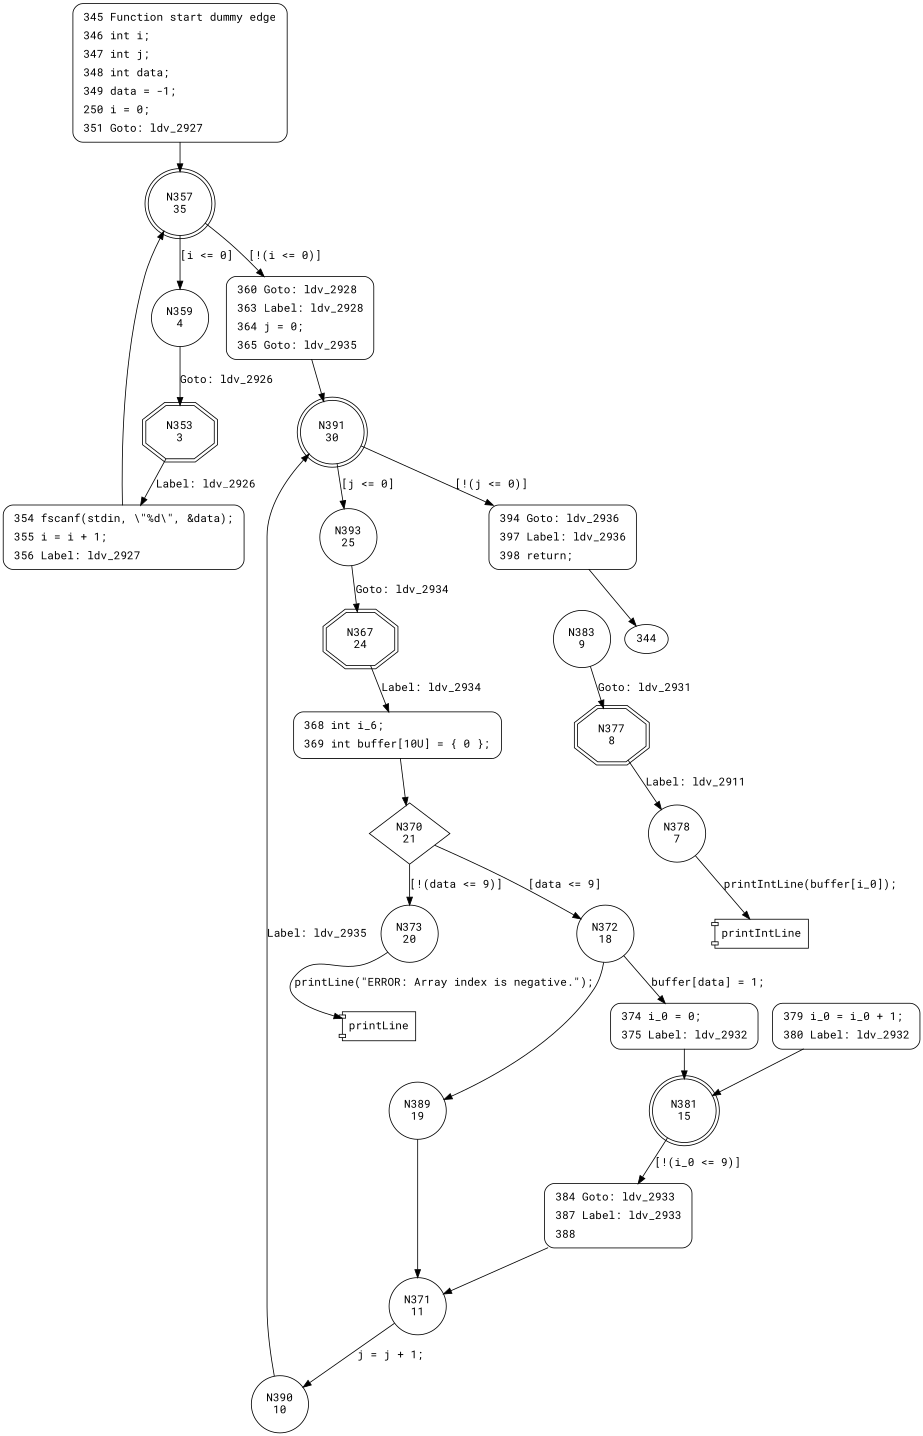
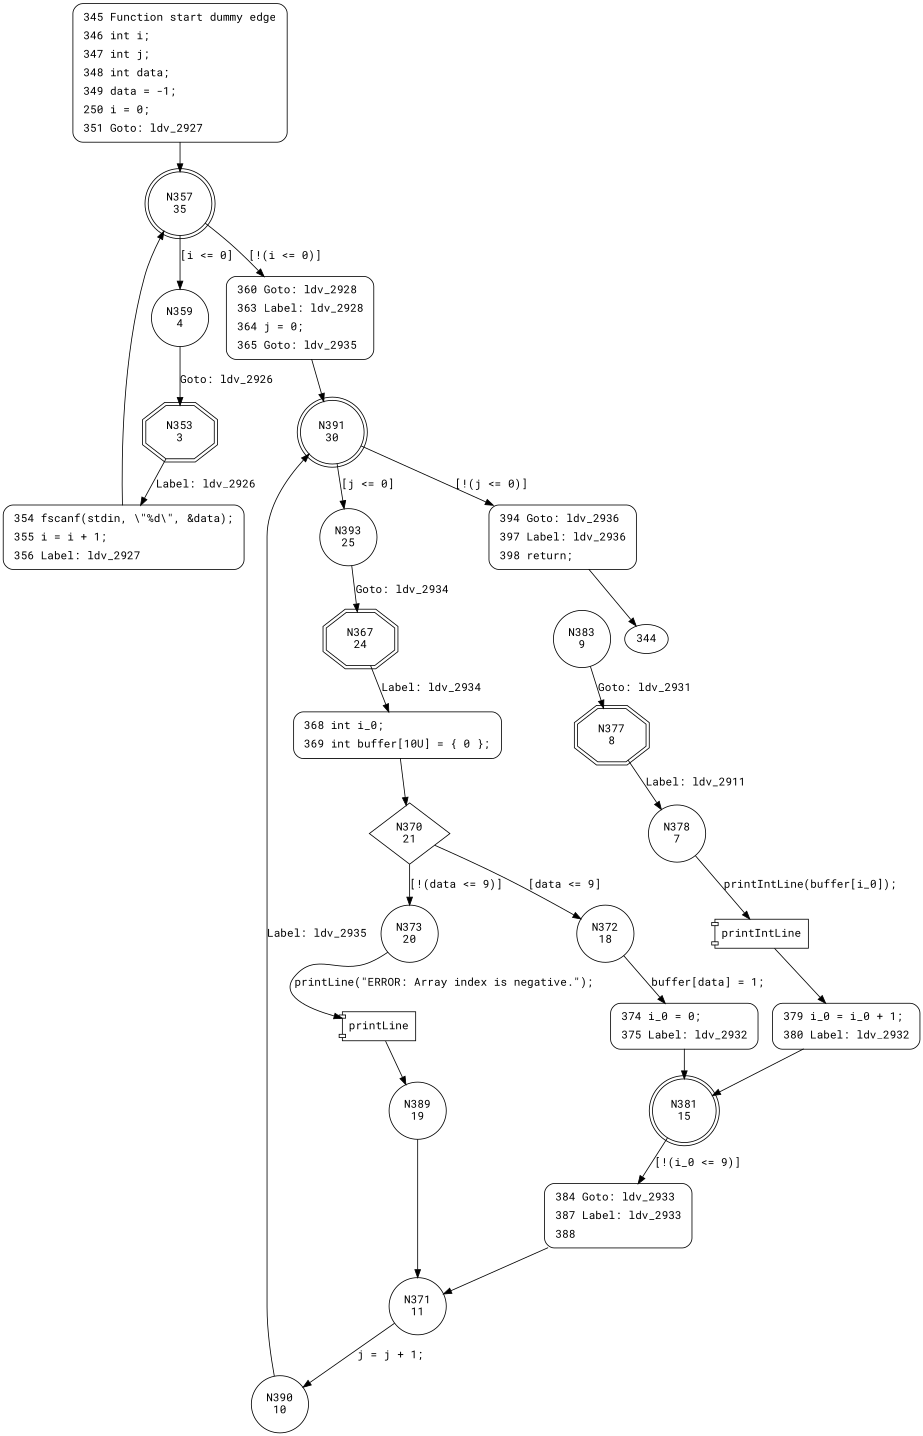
(358, 726) -> (358, 726)
none -> (797, 973)
(541, 1043) -> (394, 1059)
